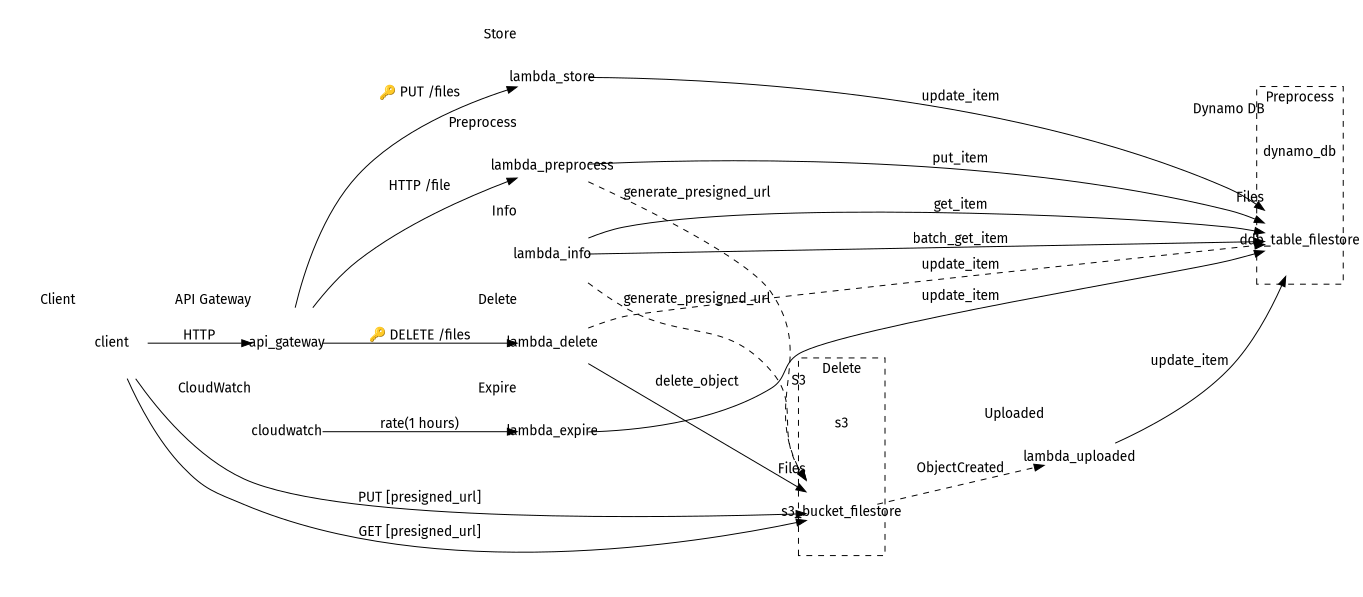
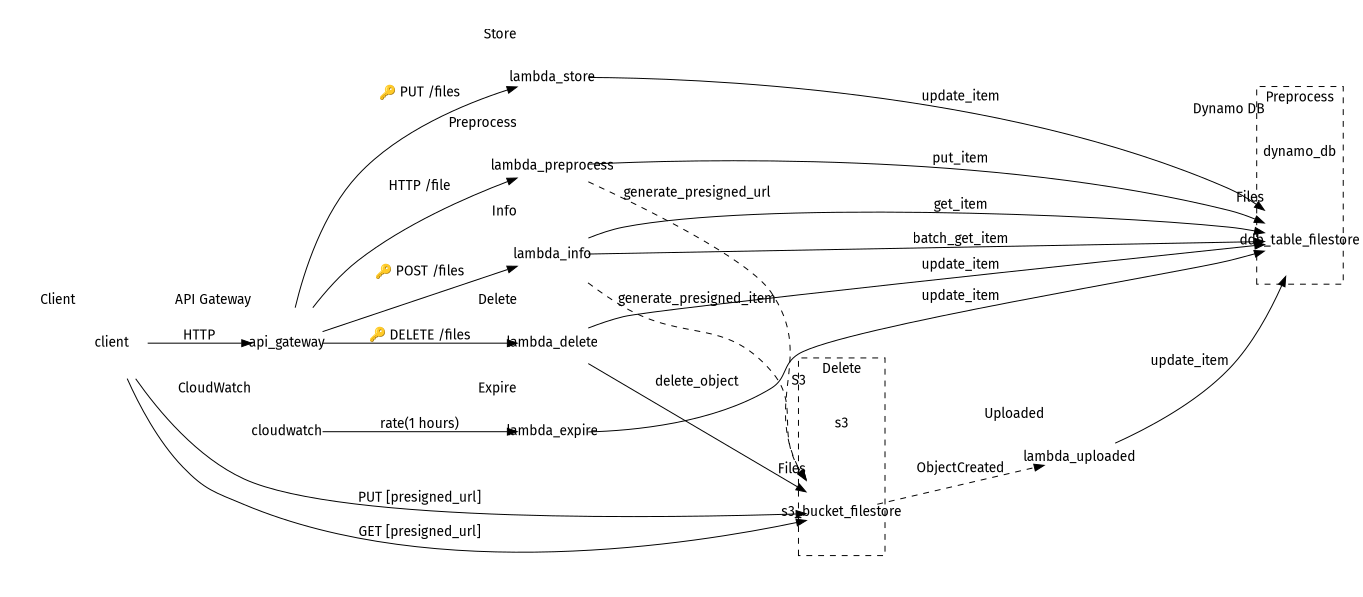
(920, 281) -> (920, 281)
(697, 299) -> (697, 299)
none -> (415, 301)
